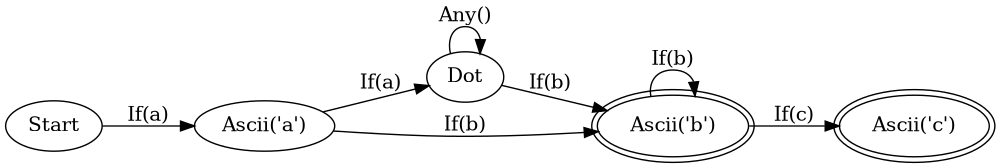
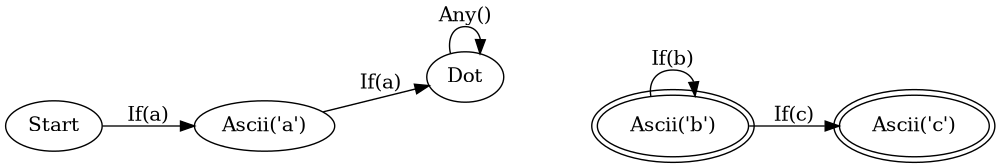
(547, 96) -> none
(459, 136) -> none
